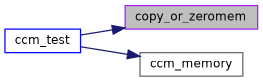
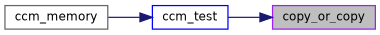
(191, 17) -> (324, 17)
(104, 51) -> (124, 17)
